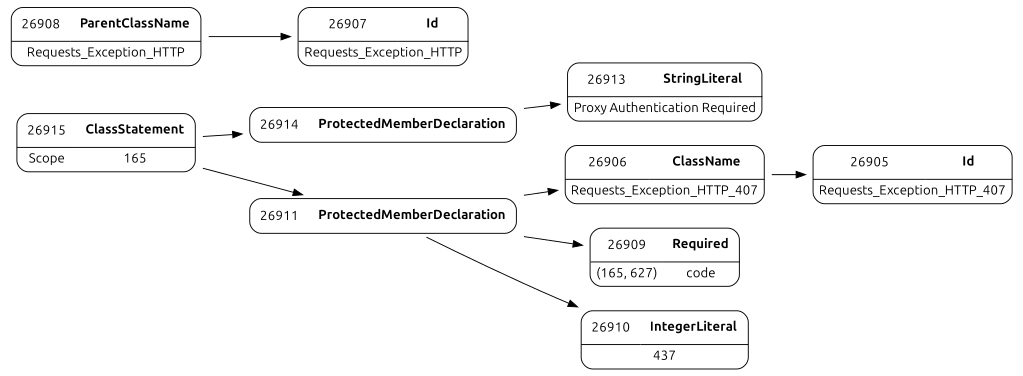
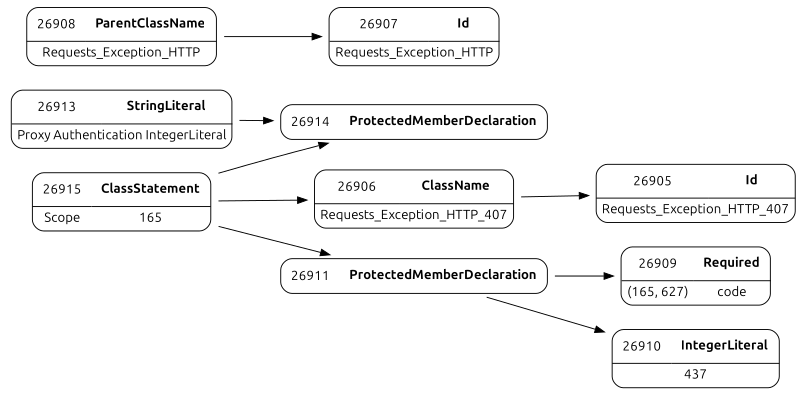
(537, 107) -> (251, 120)
(665, 108) -> (122, 135)
(536, 193) -> (258, 201)
